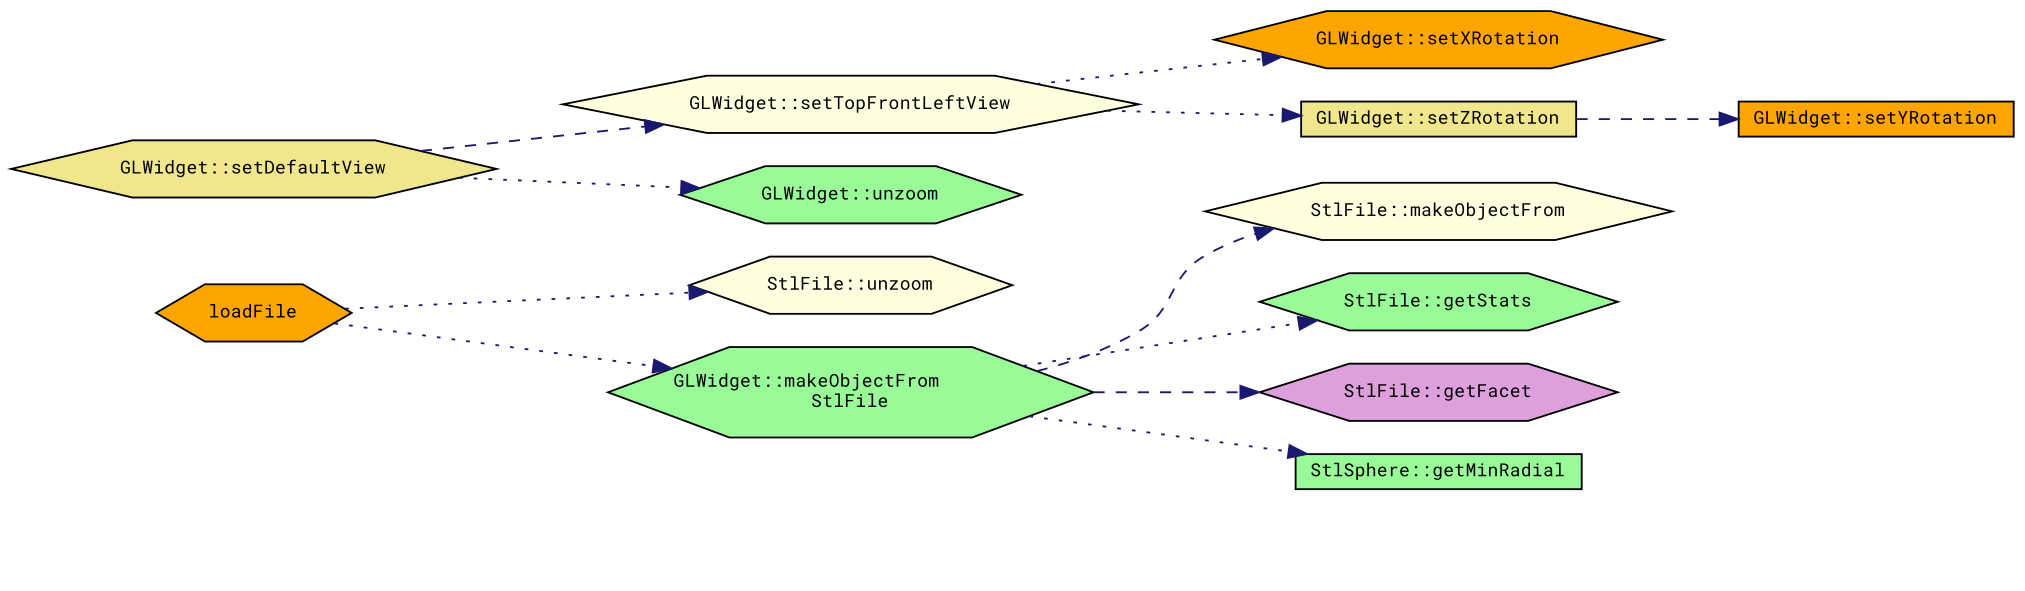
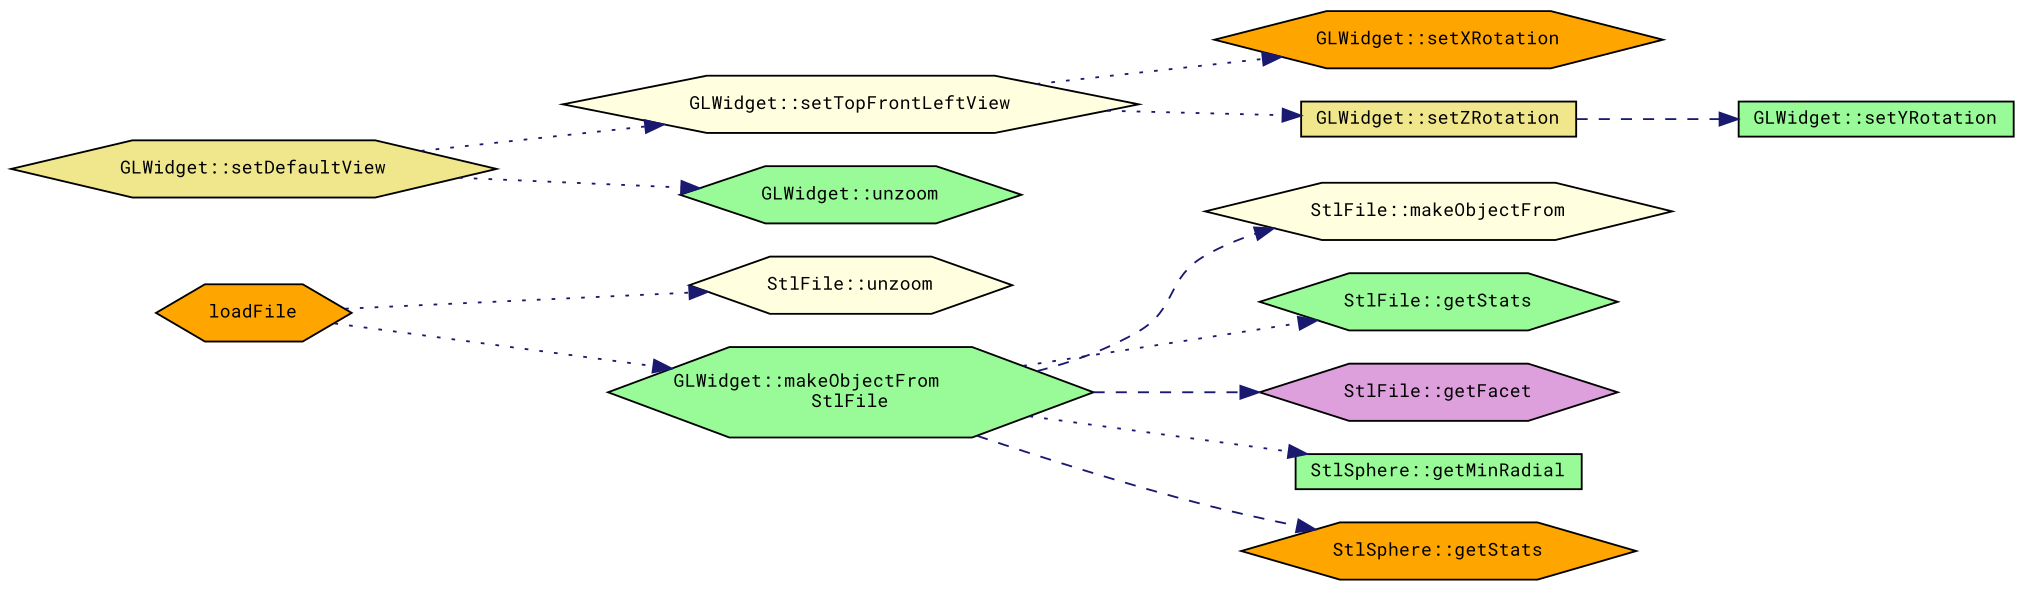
(1876, 119) -> (1876, 119)
(533, 139) -> (533, 139)
none -> (1439, 551)
